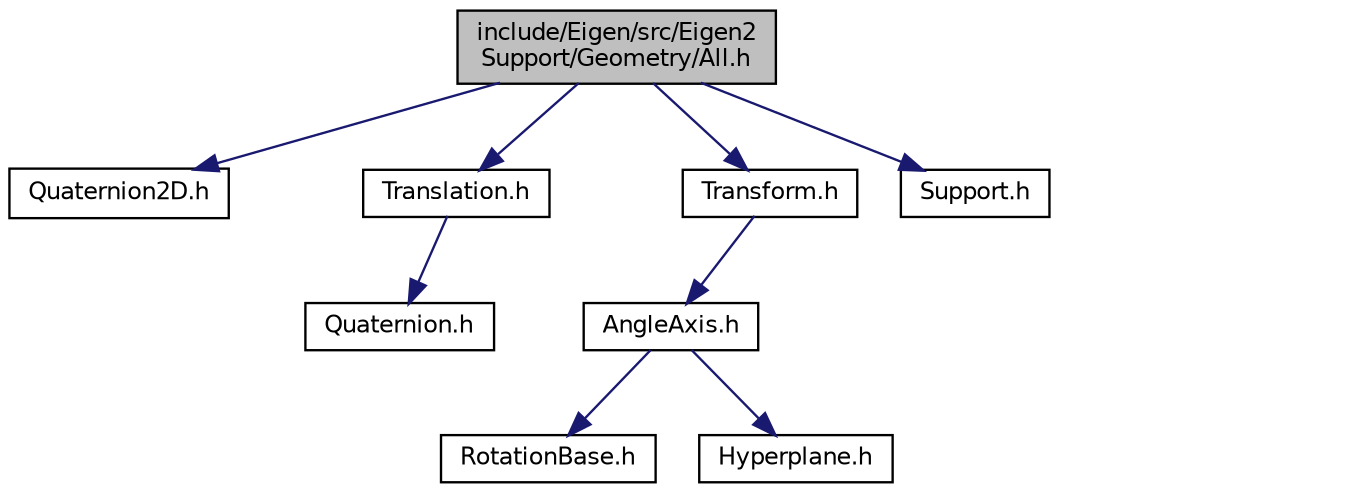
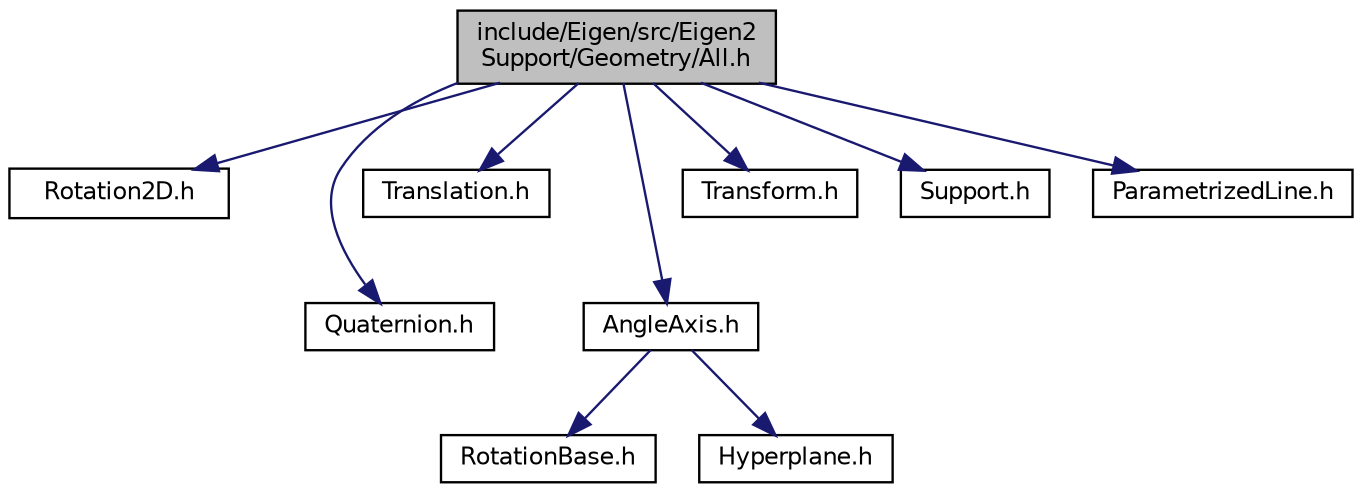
(119, 193) -> (119, 193)
none -> (1223, 193)
(433, 249) -> (347, 160)
(728, 250) -> (643, 182)
